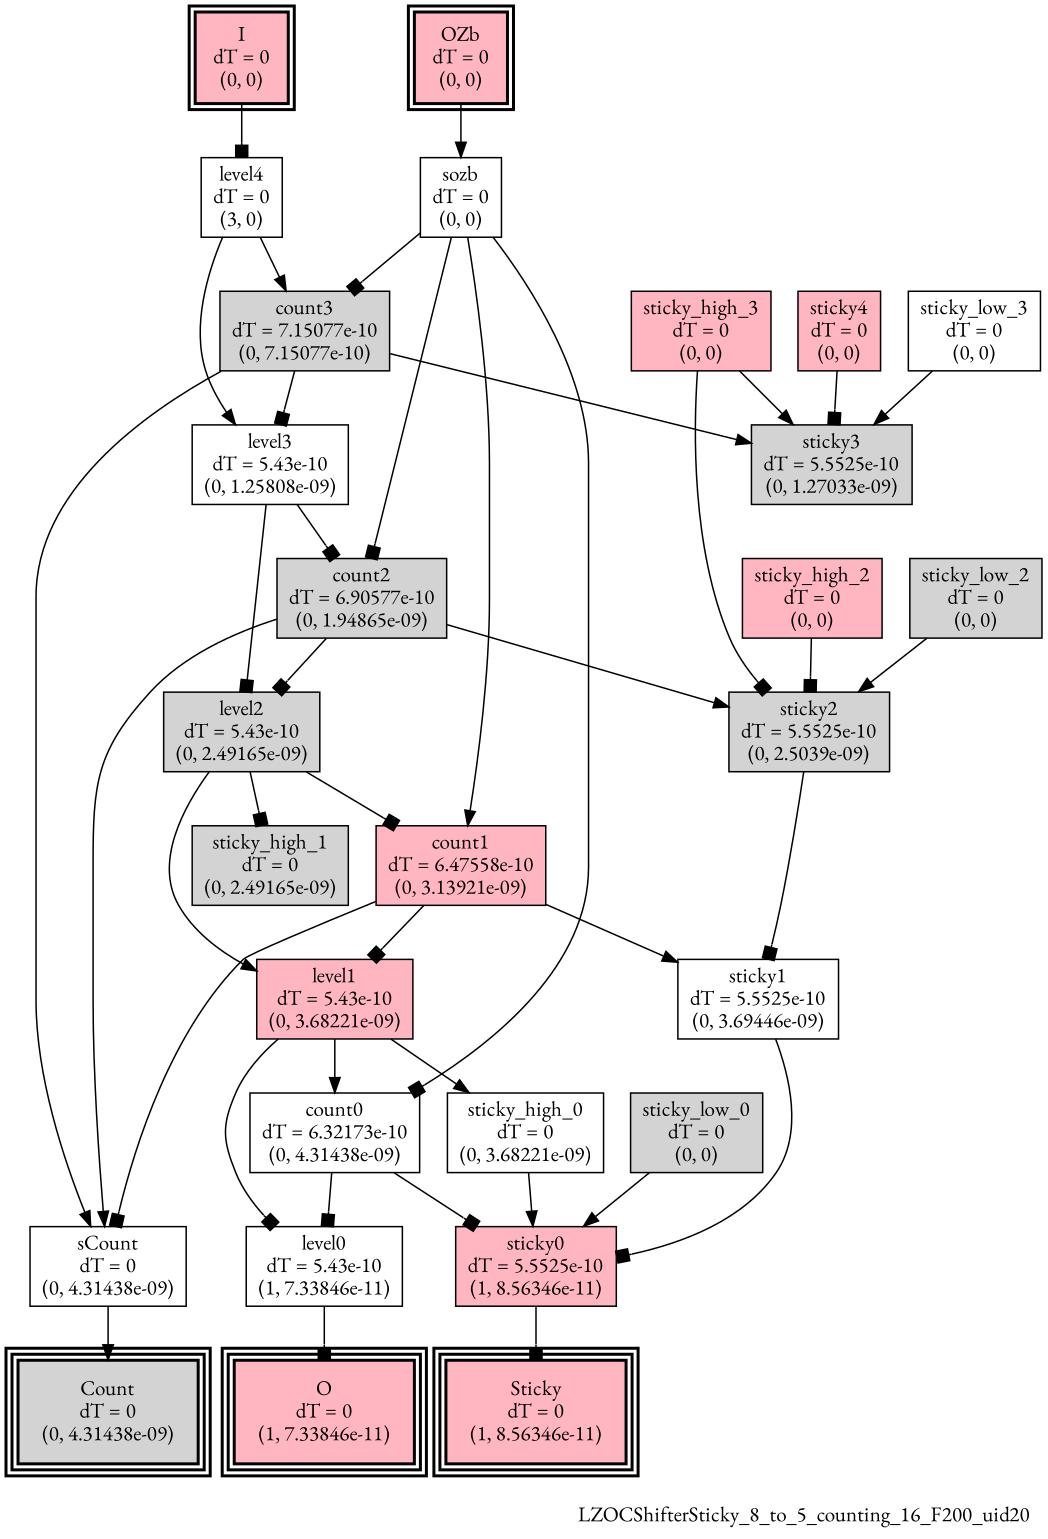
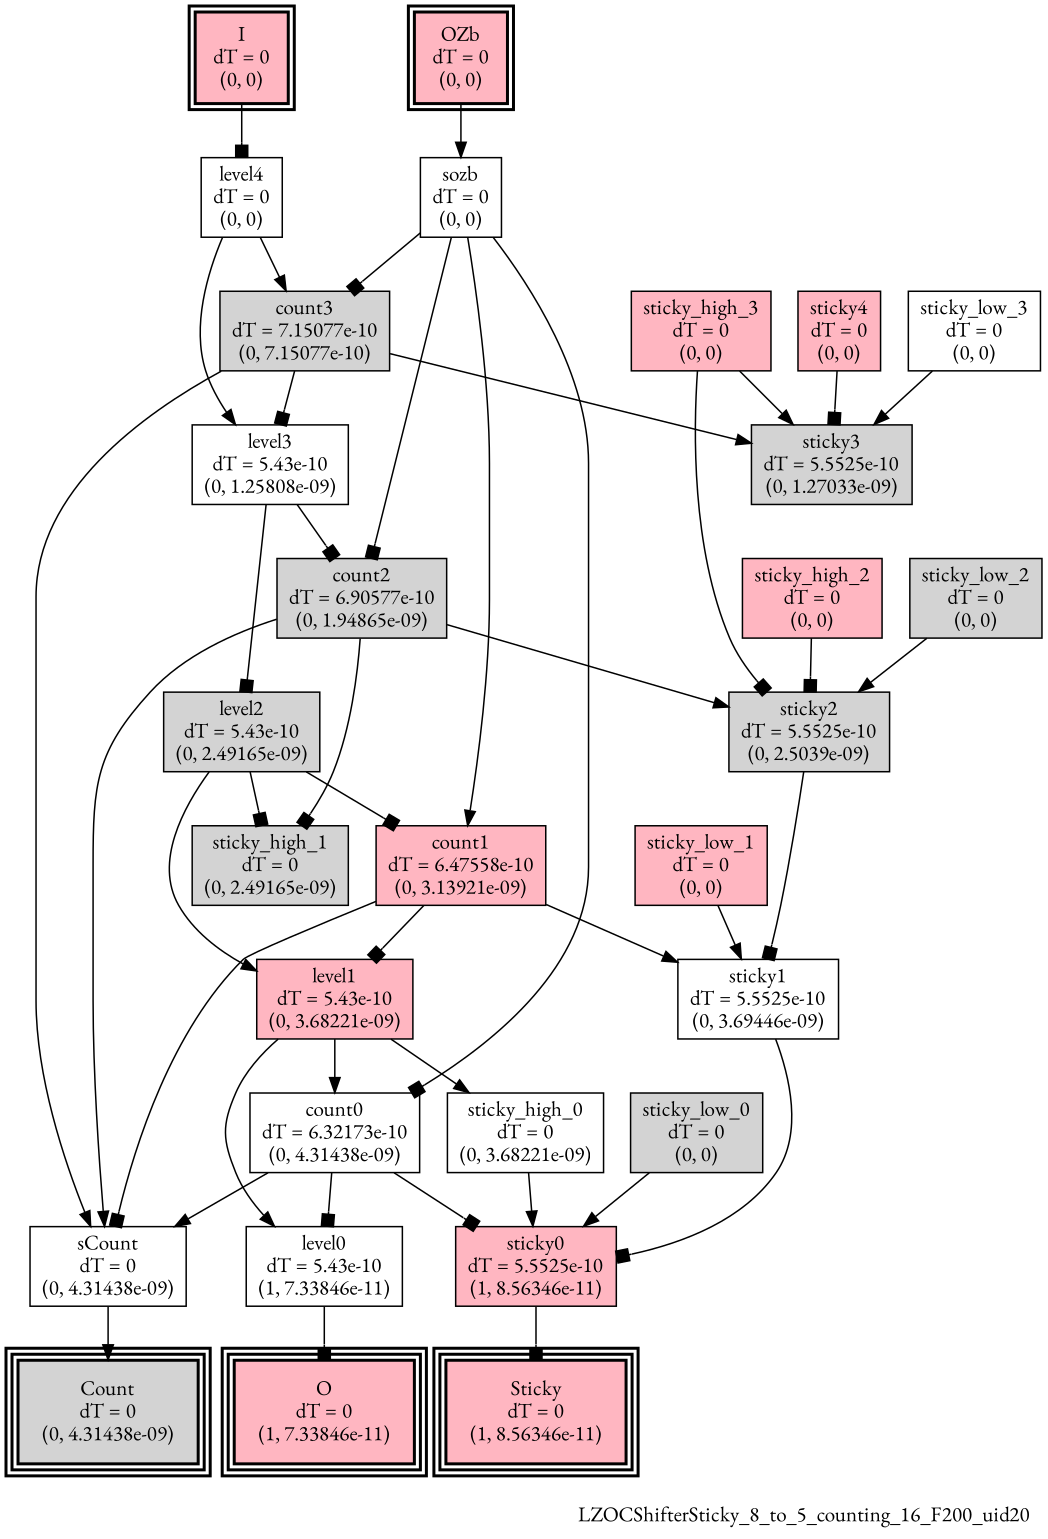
(242, 197) -> (242, 197)
(307, 659) -> (347, 729)
none -> (701, 866)
(226, 1124) -> (226, 1124)
none -> (228, 1196)
